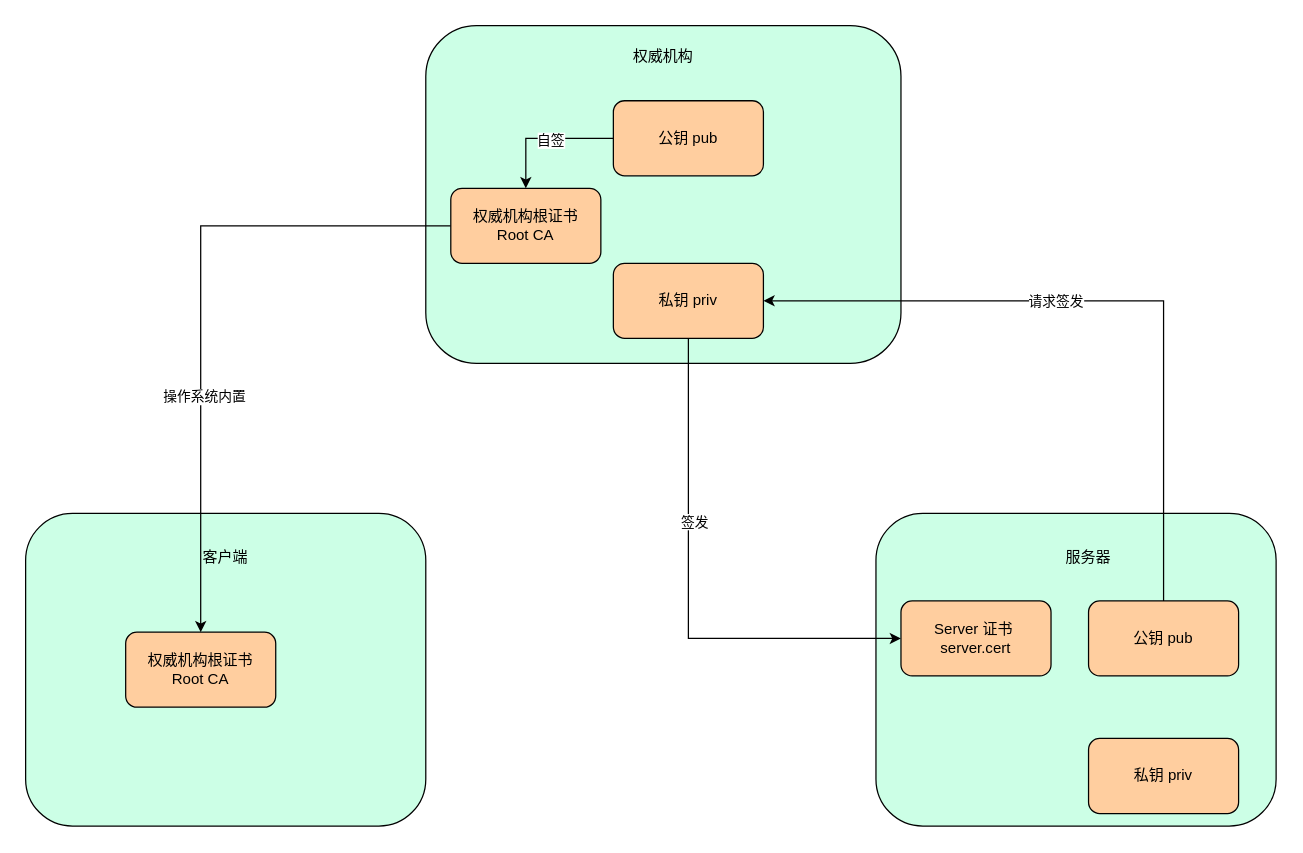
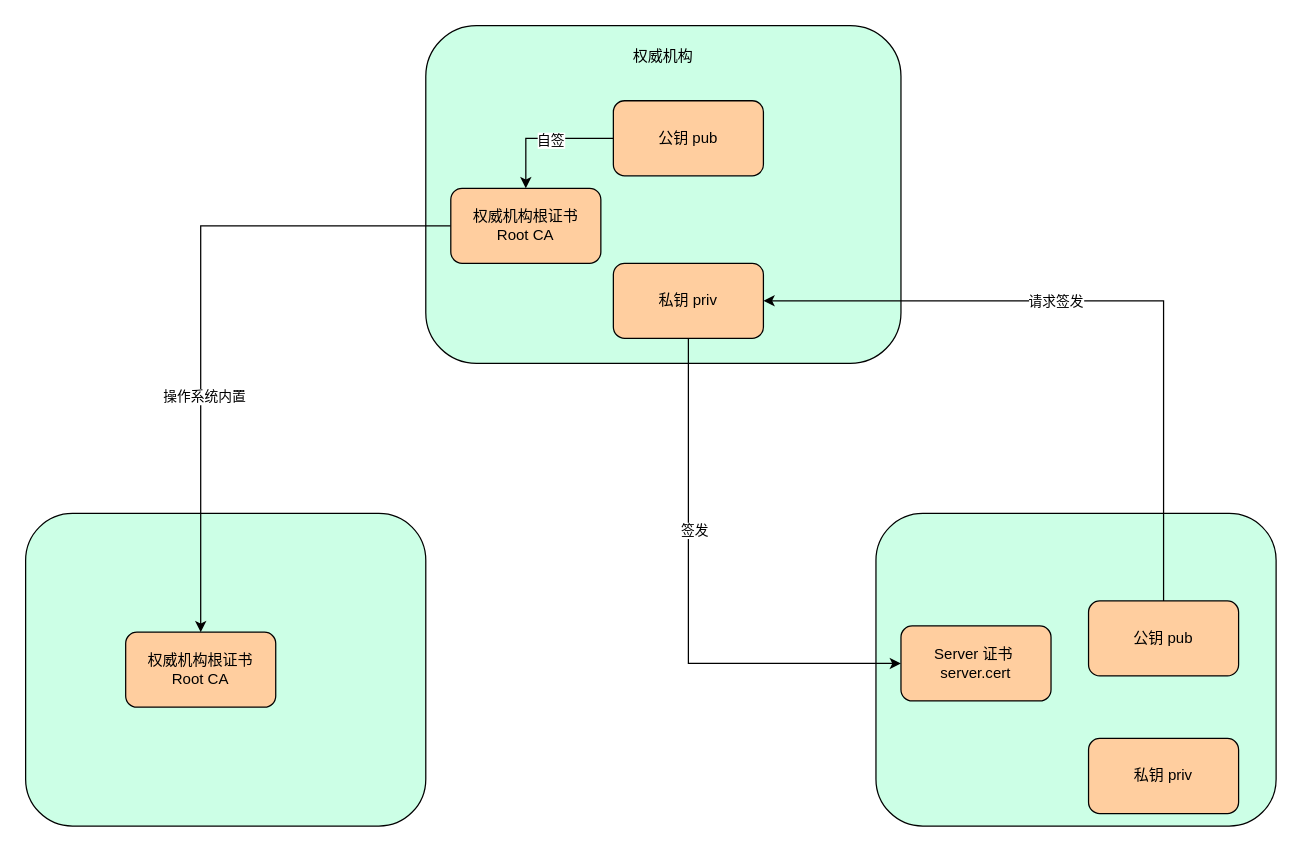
(226, 557) -> none
(1088, 557) -> none
(976, 638) -> (976, 663)
